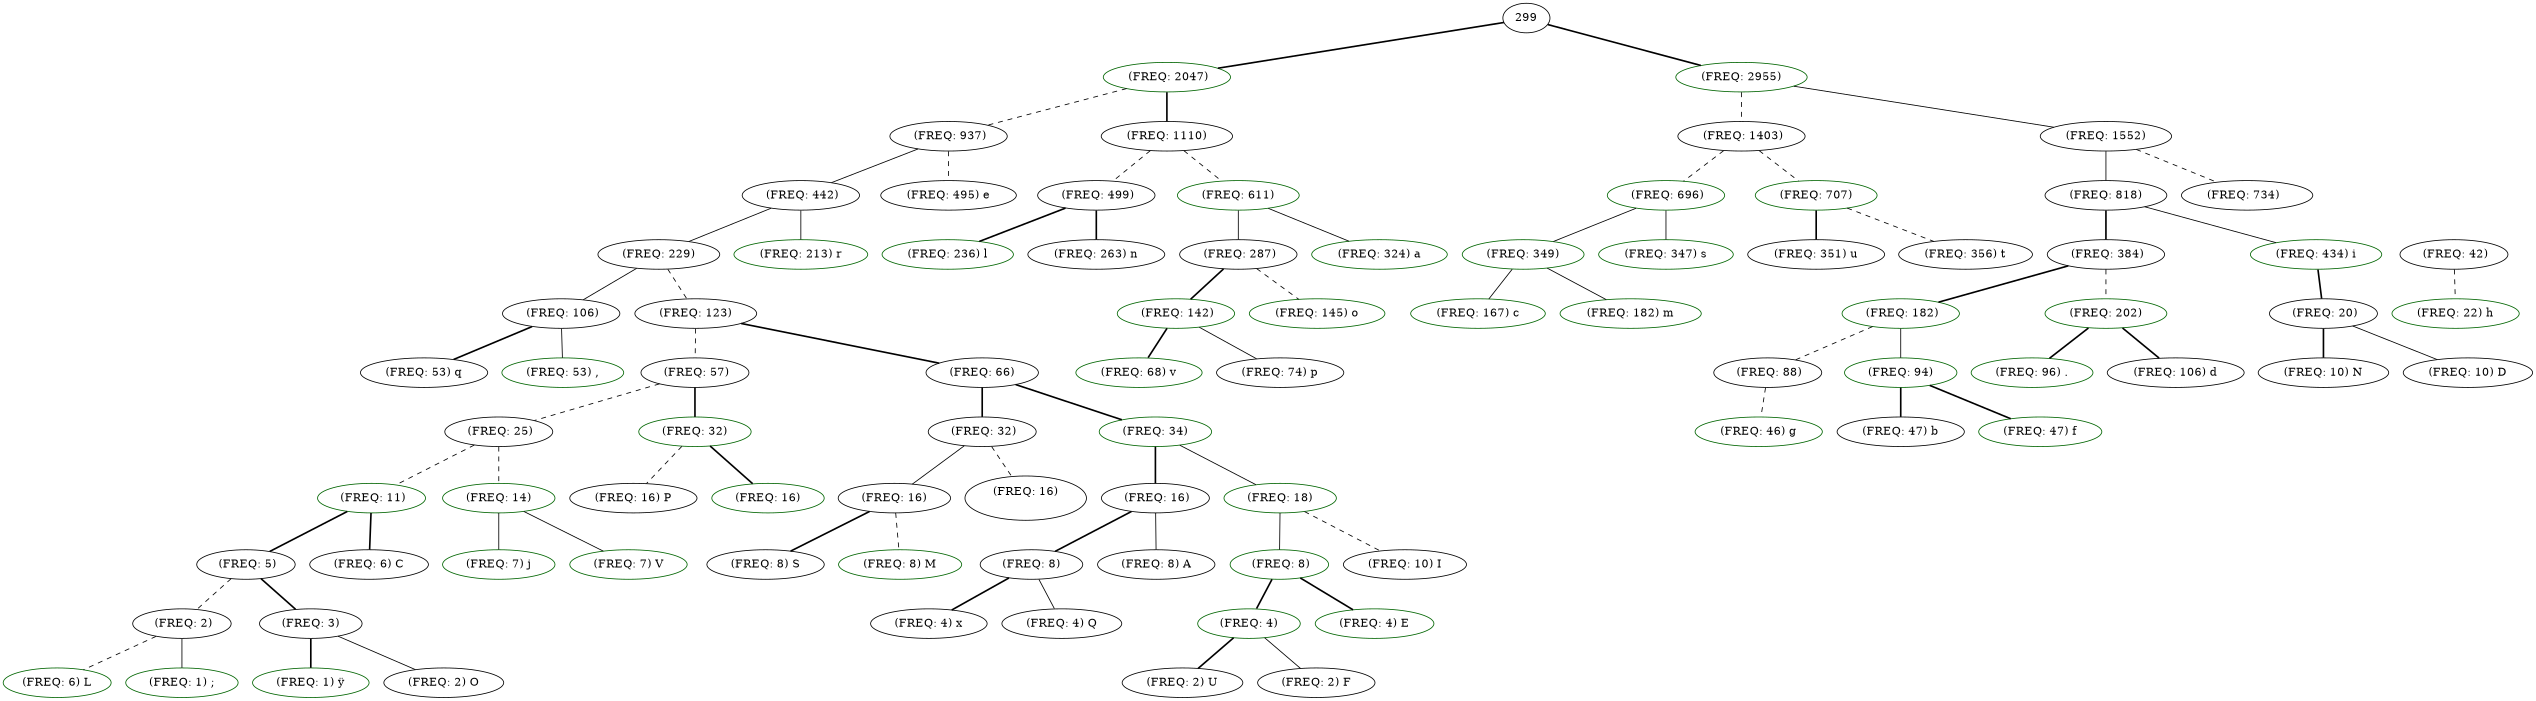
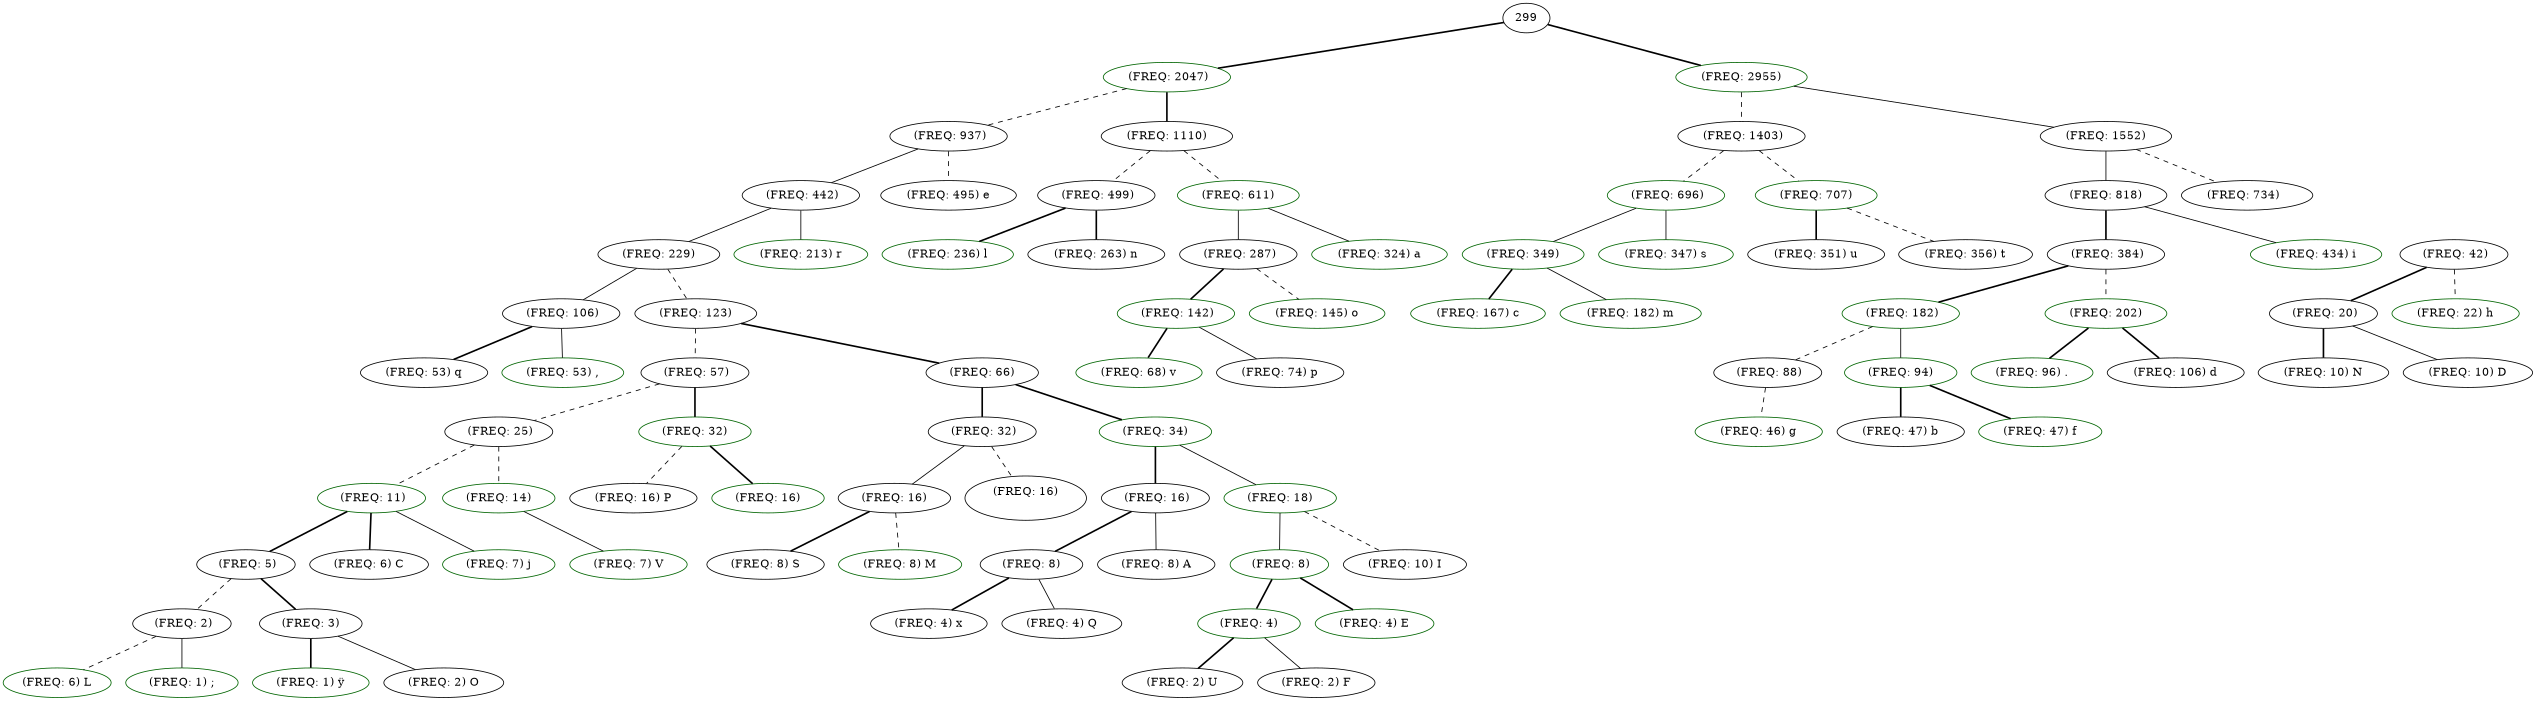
(1501, 284) -> (1501, 284)
(2320, 284) -> (2389, 284)
(499, 531) -> (435, 531)
